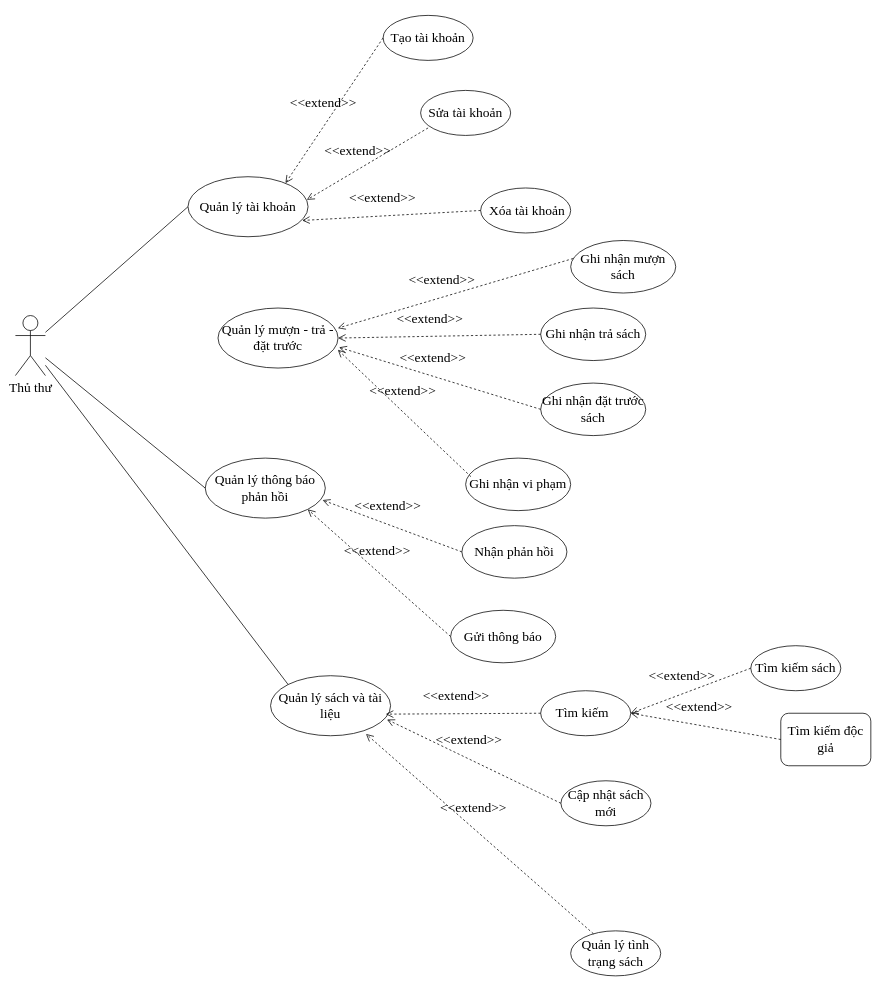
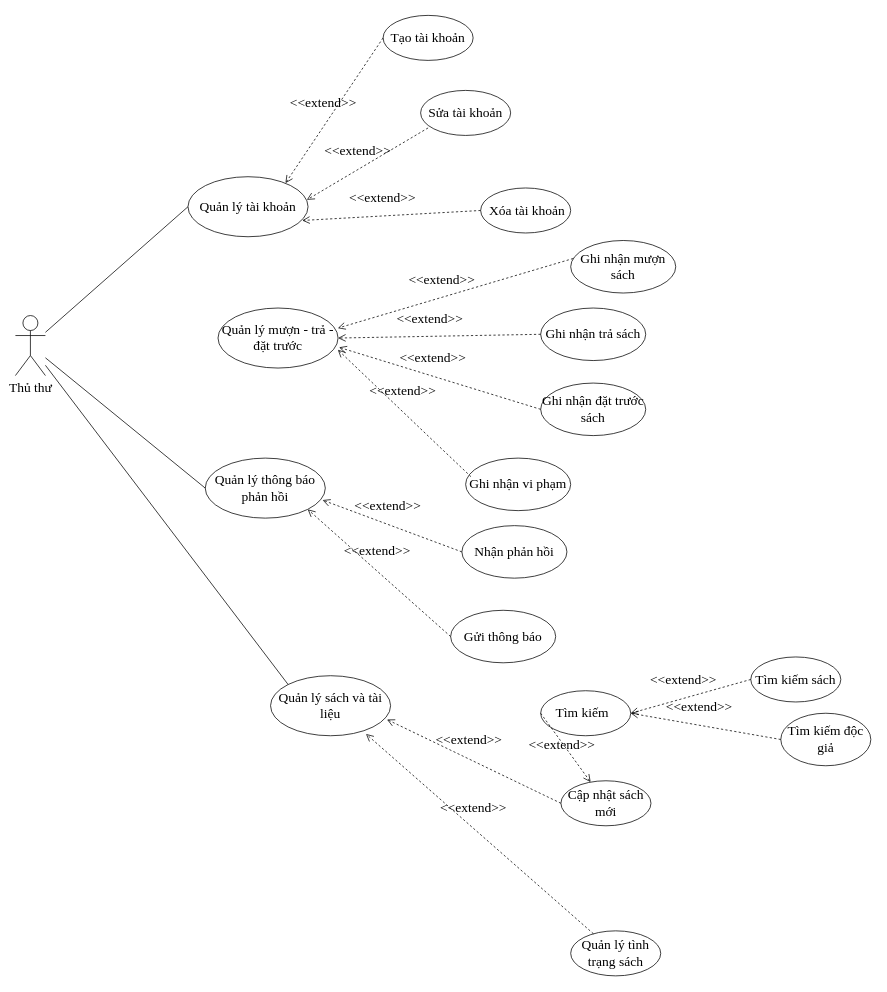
(795, 668) -> (795, 679)
(464, 713) -> (565, 746)
(825, 739) -> (825, 739)
